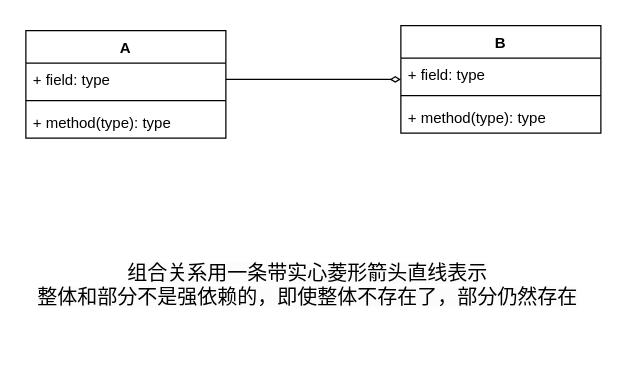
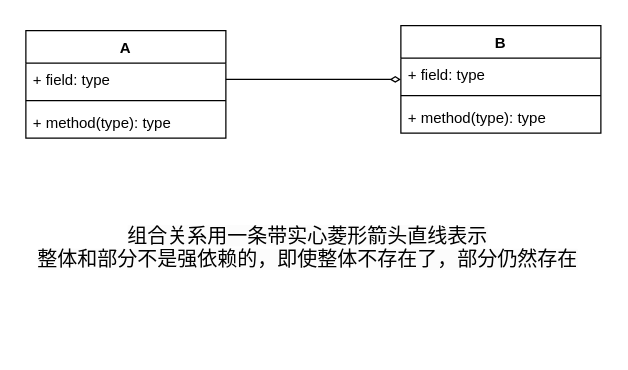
(307, 306) -> (307, 268)
